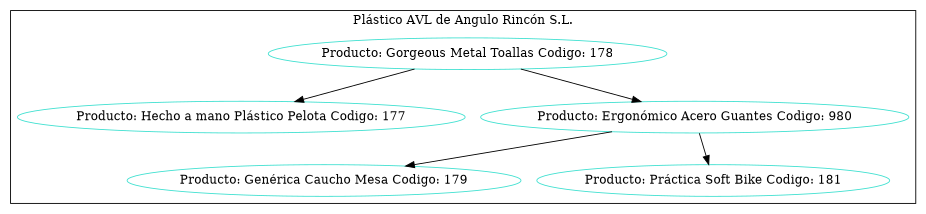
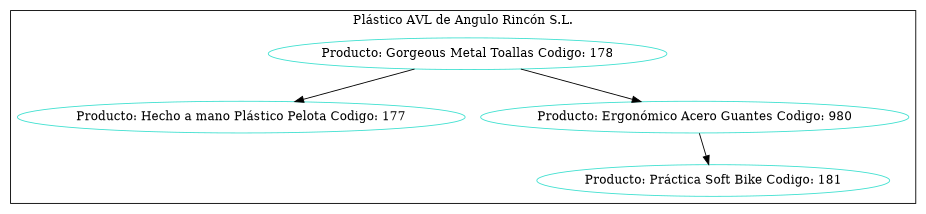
(324, 181) -> none
